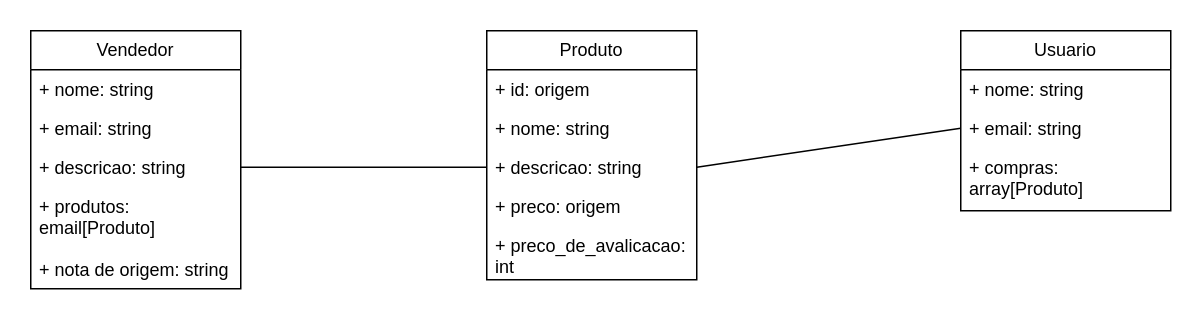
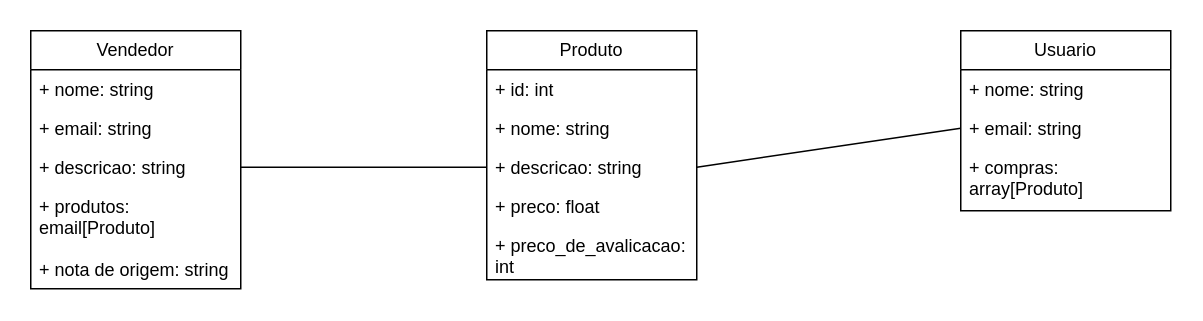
(545, 91) -> (529, 91)
(562, 208) -> (557, 208)
